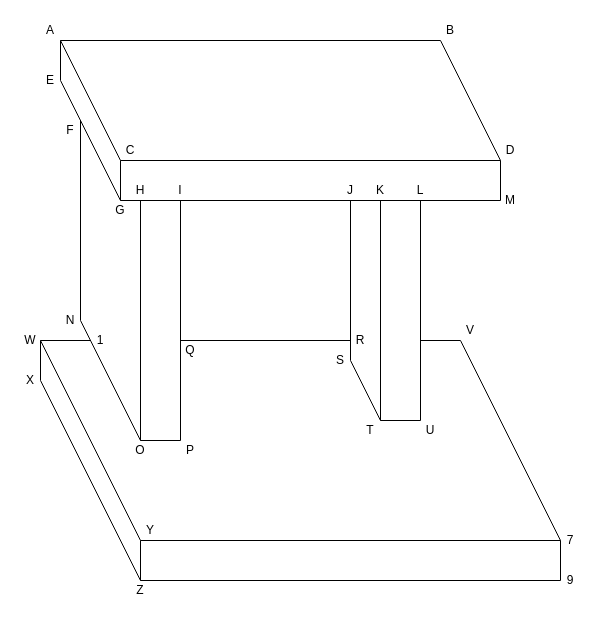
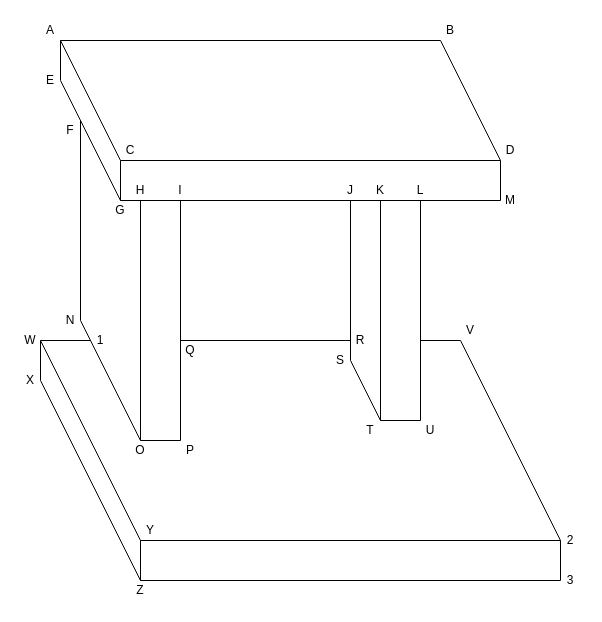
(571, 541) -> (571, 541)
(571, 581) -> (571, 581)
